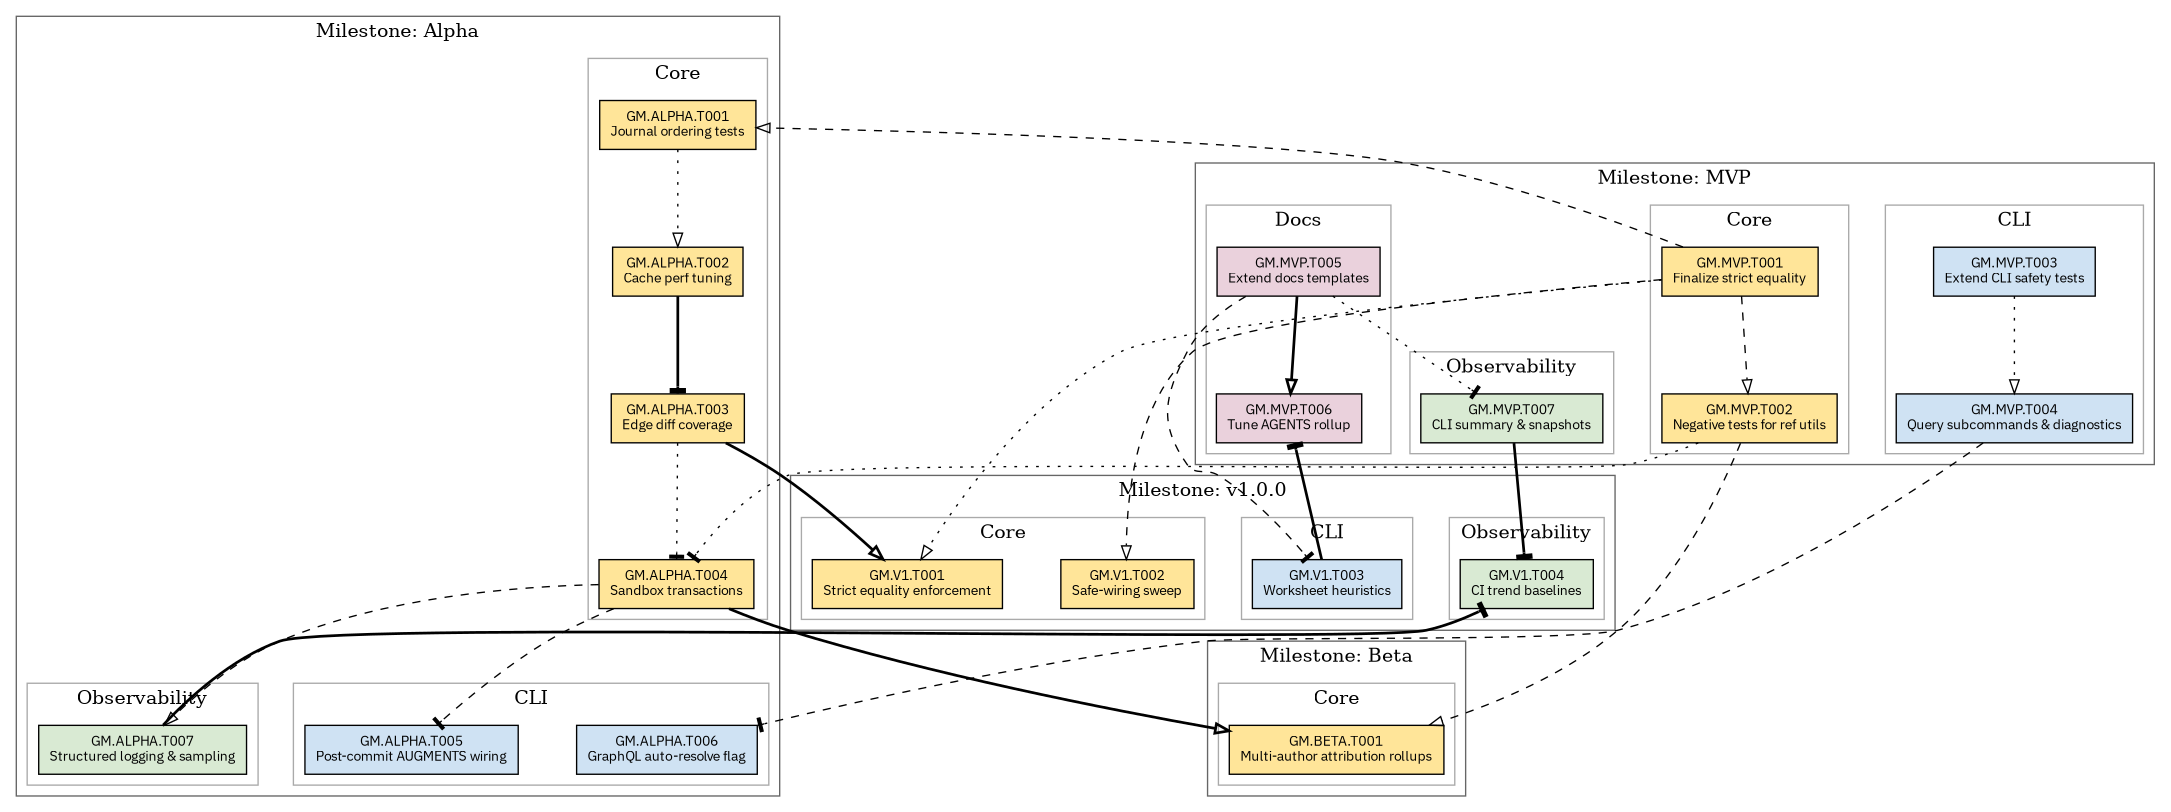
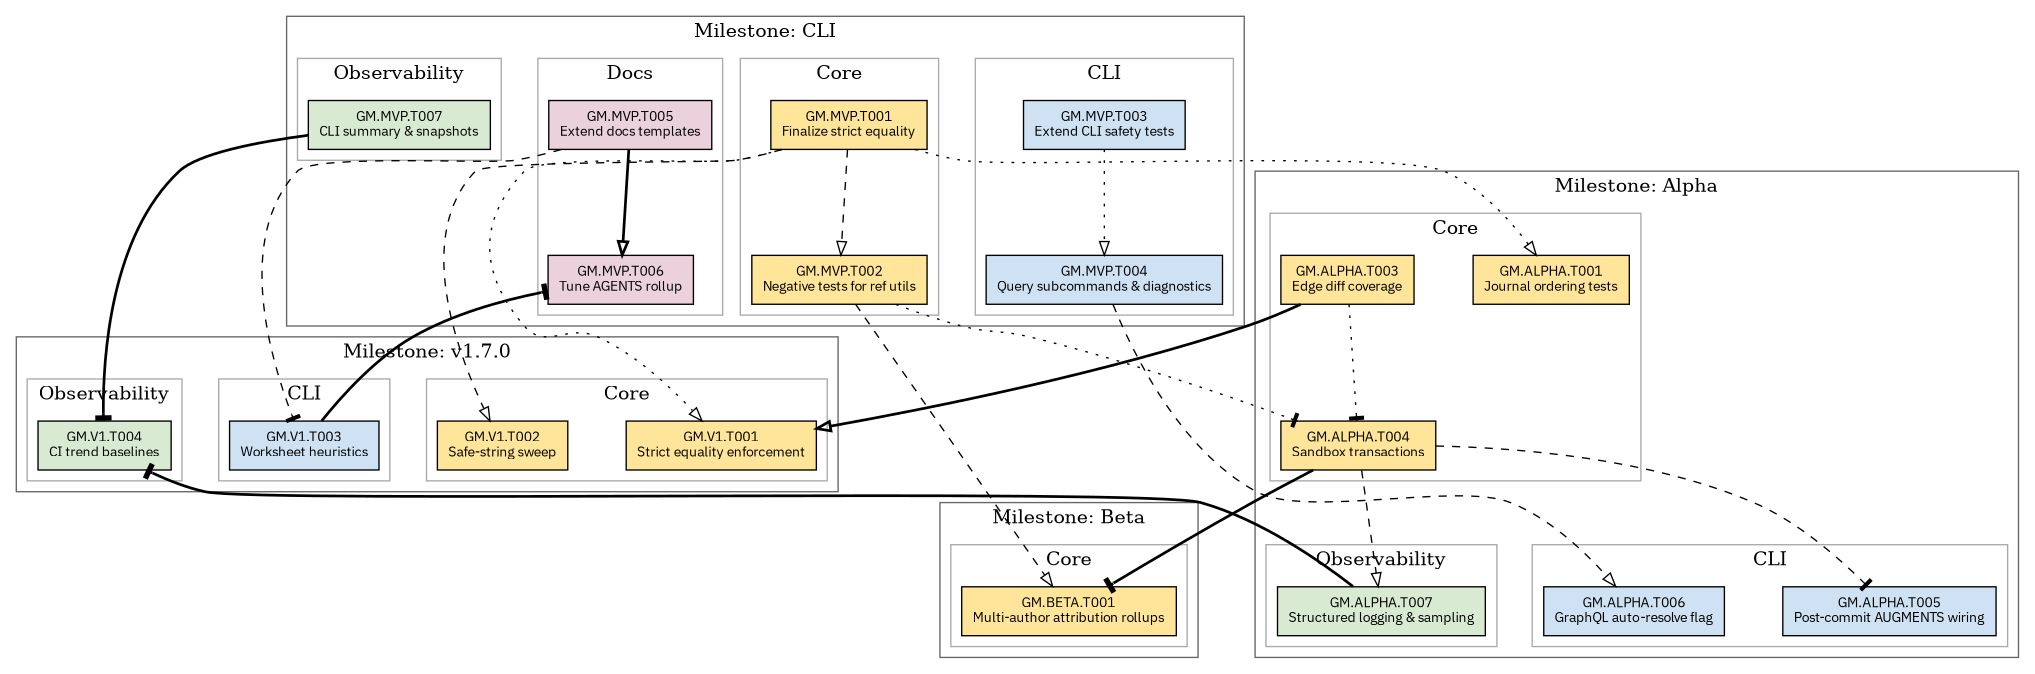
(1233, 146) -> (1219, 161)
(1675, 179) -> (765, 32)
(678, 272) -> none
(1402, 343) -> none
(1203, 491) -> (427, 352)
(1127, 584) -> (503, 446)
(1171, 645) -> (1324, 502)
(945, 673) -> (1213, 525)
